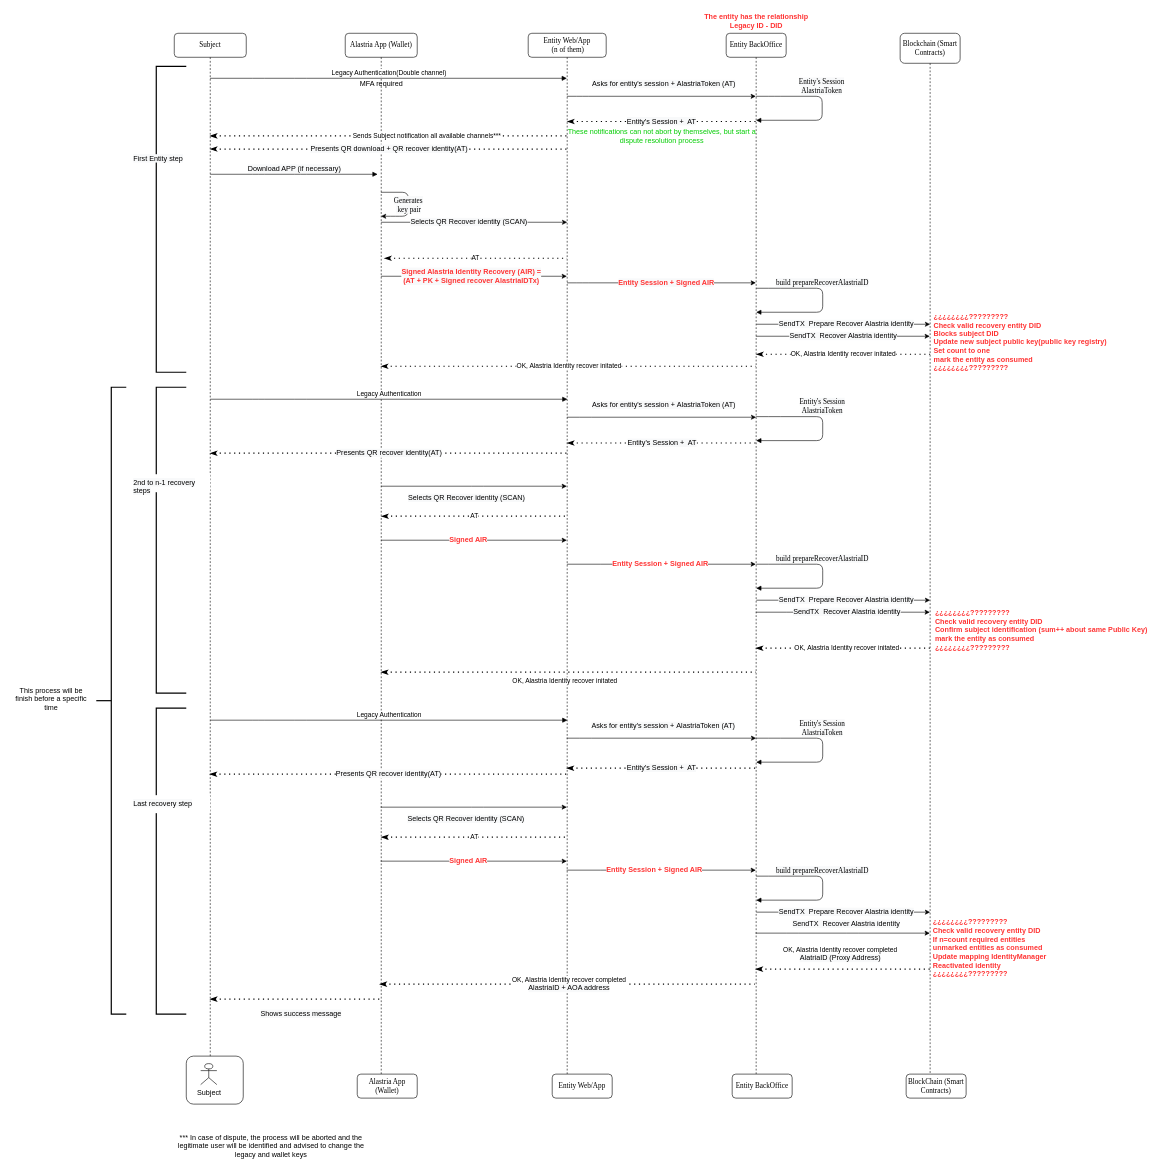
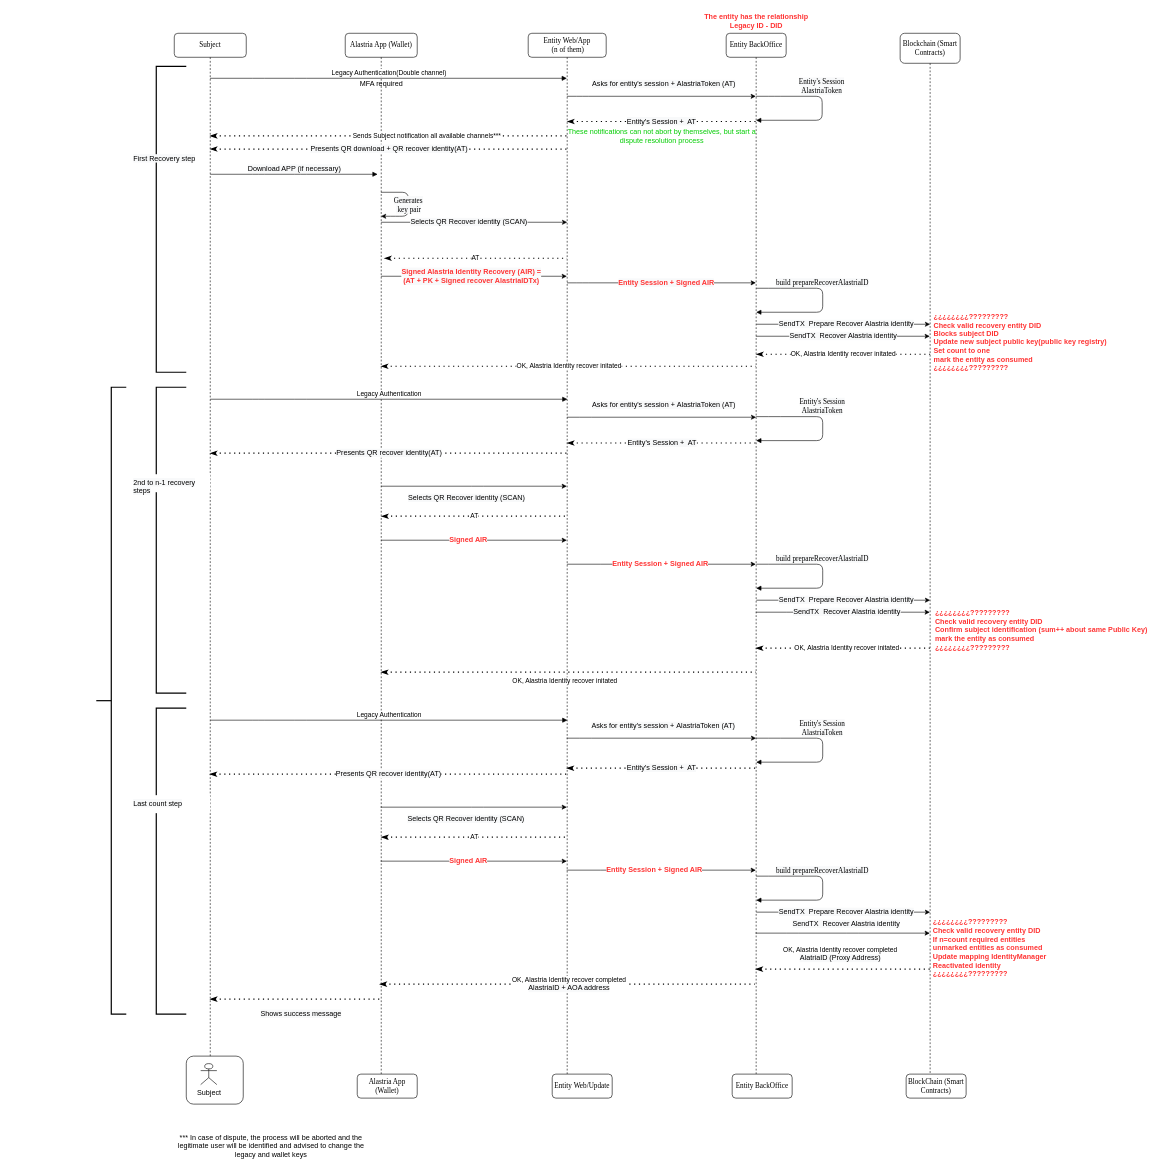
(164, 159) -> (169, 159)
(51, 699) -> none
(168, 804) -> (162, 804)
(582, 1086) -> (582, 1086)
